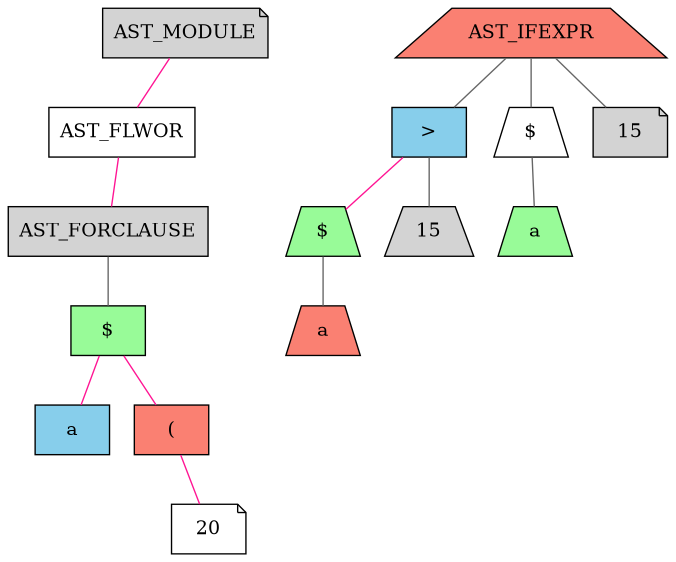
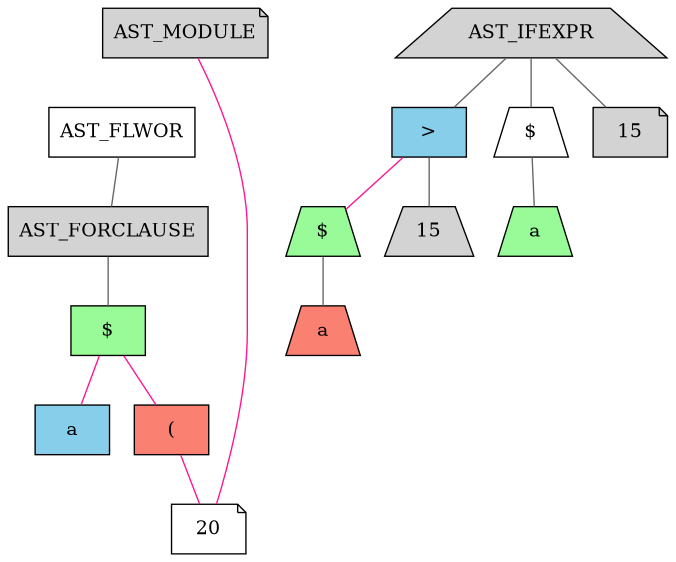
(531, 33) -> (531, 33)
(154, 83) -> (247, 279)
(115, 182) -> (115, 182)
